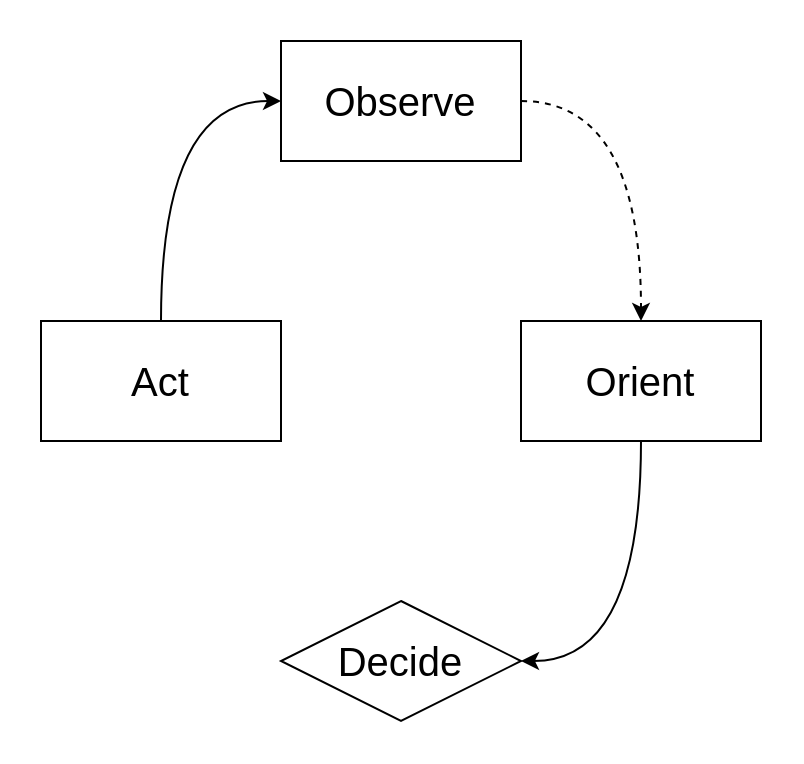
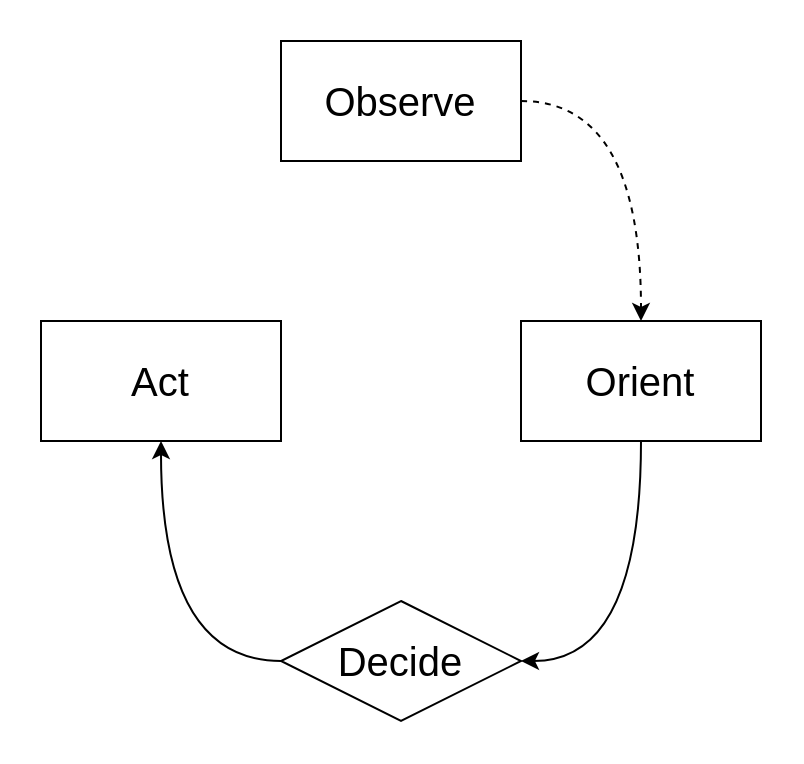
(176, 187) -> none
none -> (180, 585)
